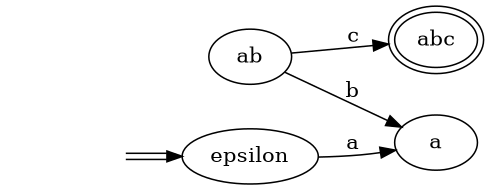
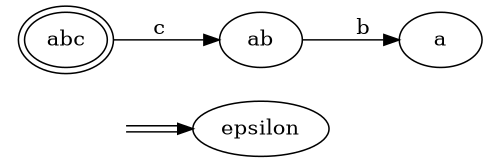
(332, 49) -> (159, 40)
(349, 156) -> none
